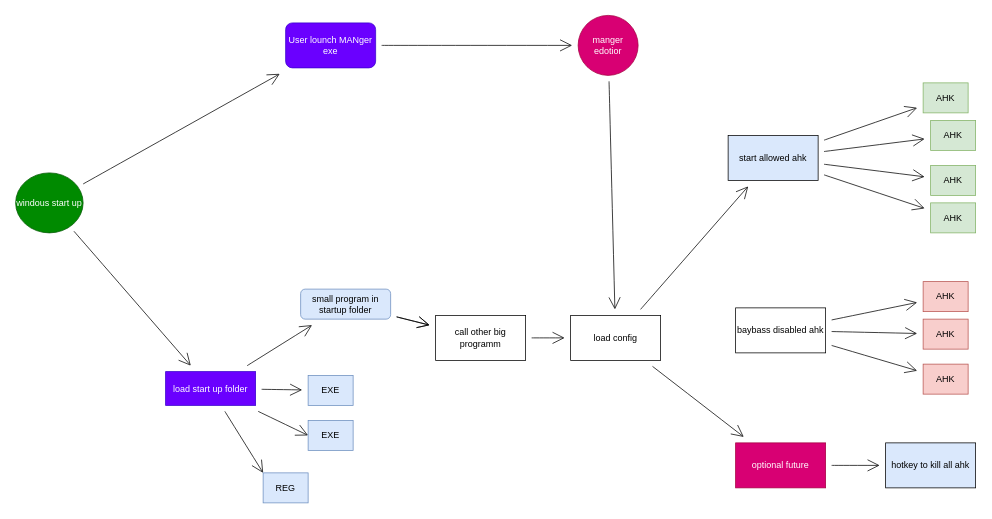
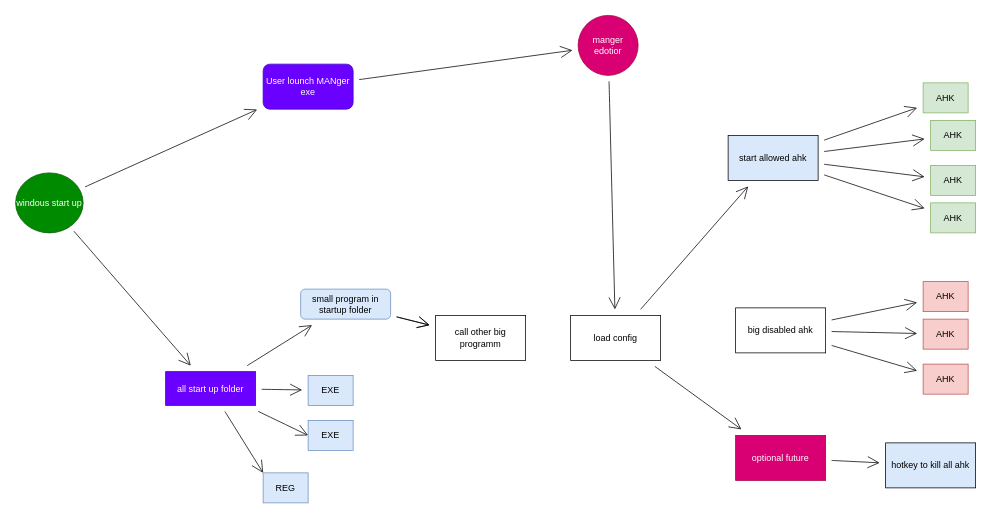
(330, 45) -> (308, 87)
(780, 330) -> (780, 330)
(547, 338) -> none
(210, 389) -> (210, 389)
(780, 465) -> (780, 458)
